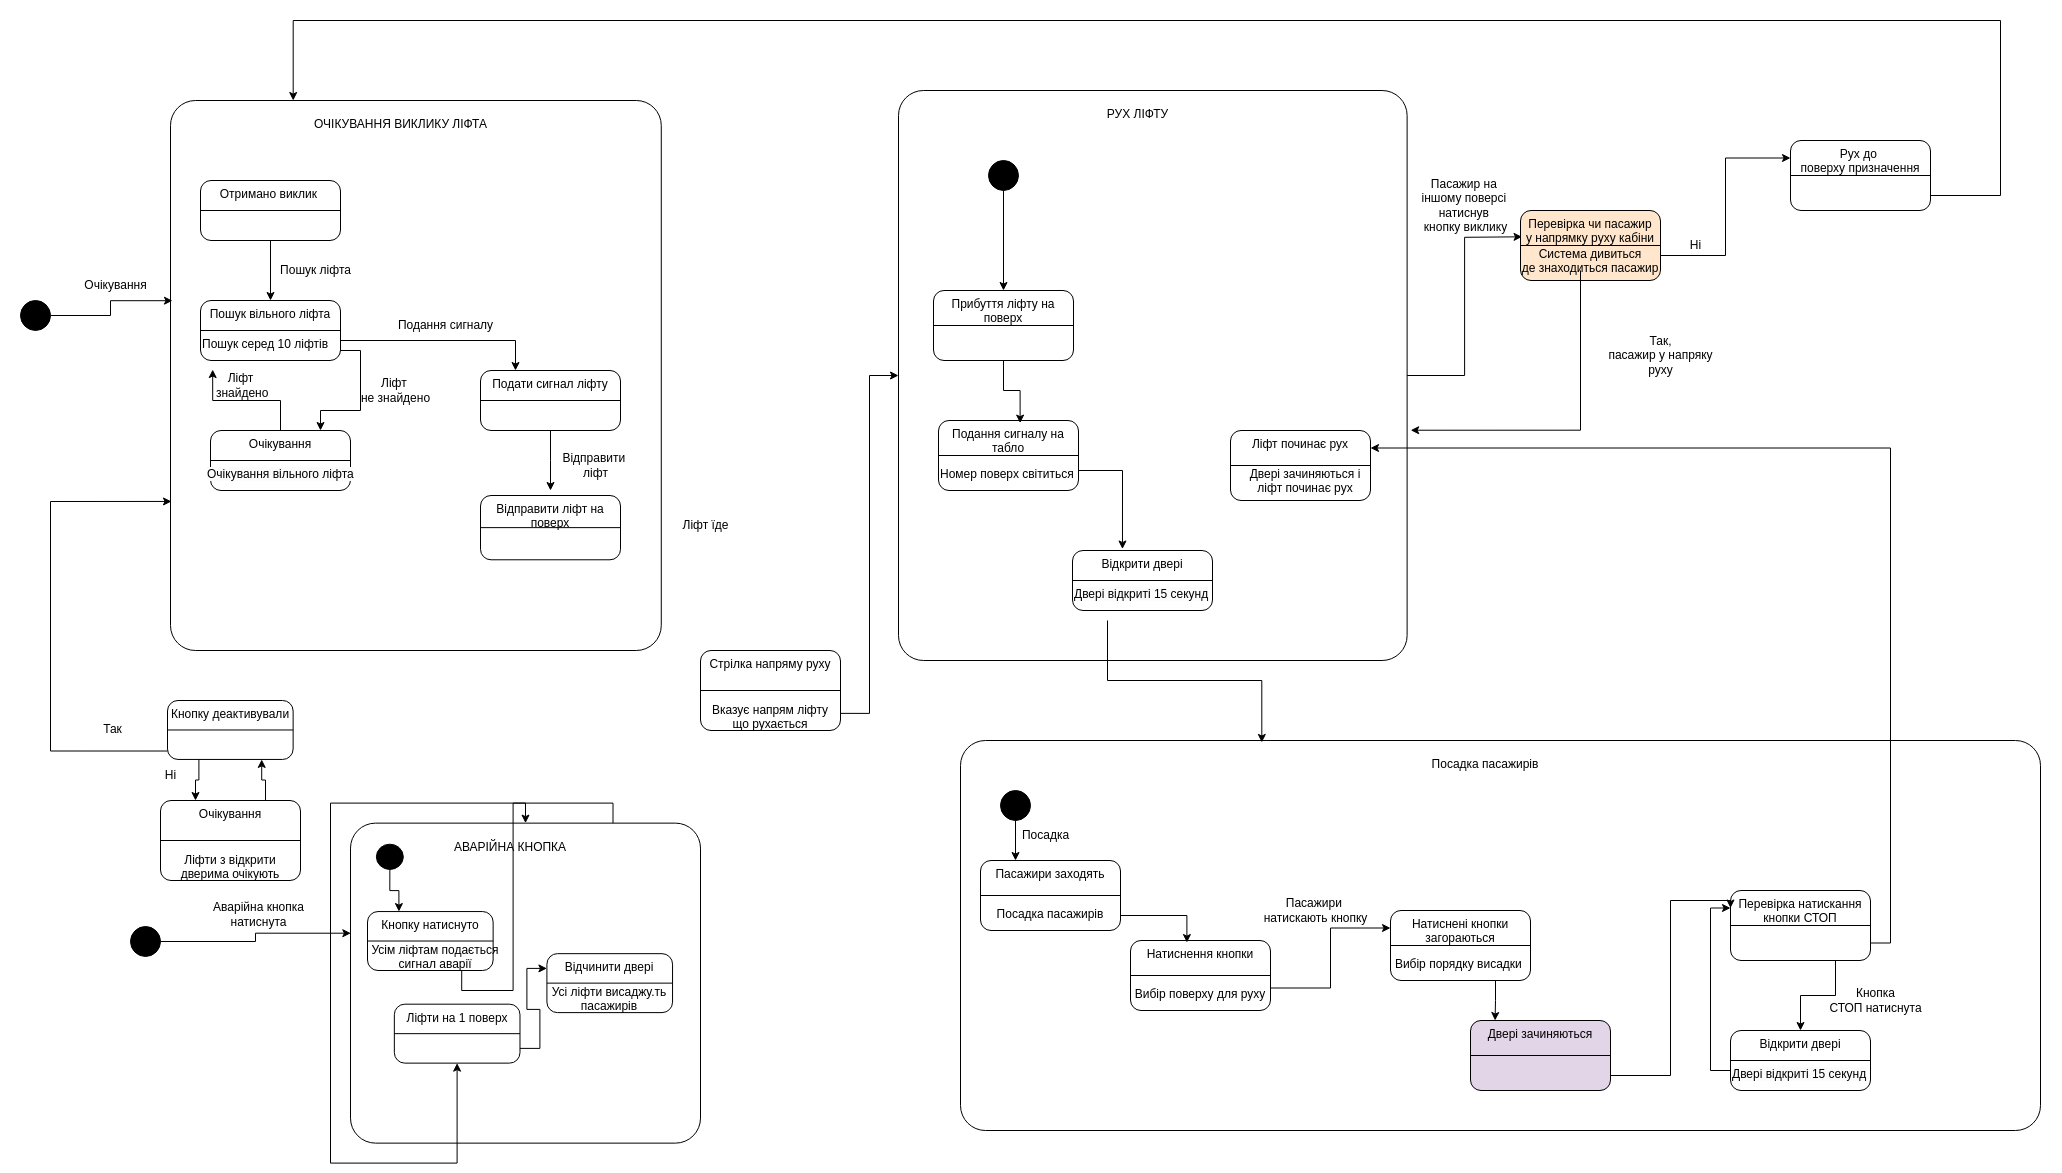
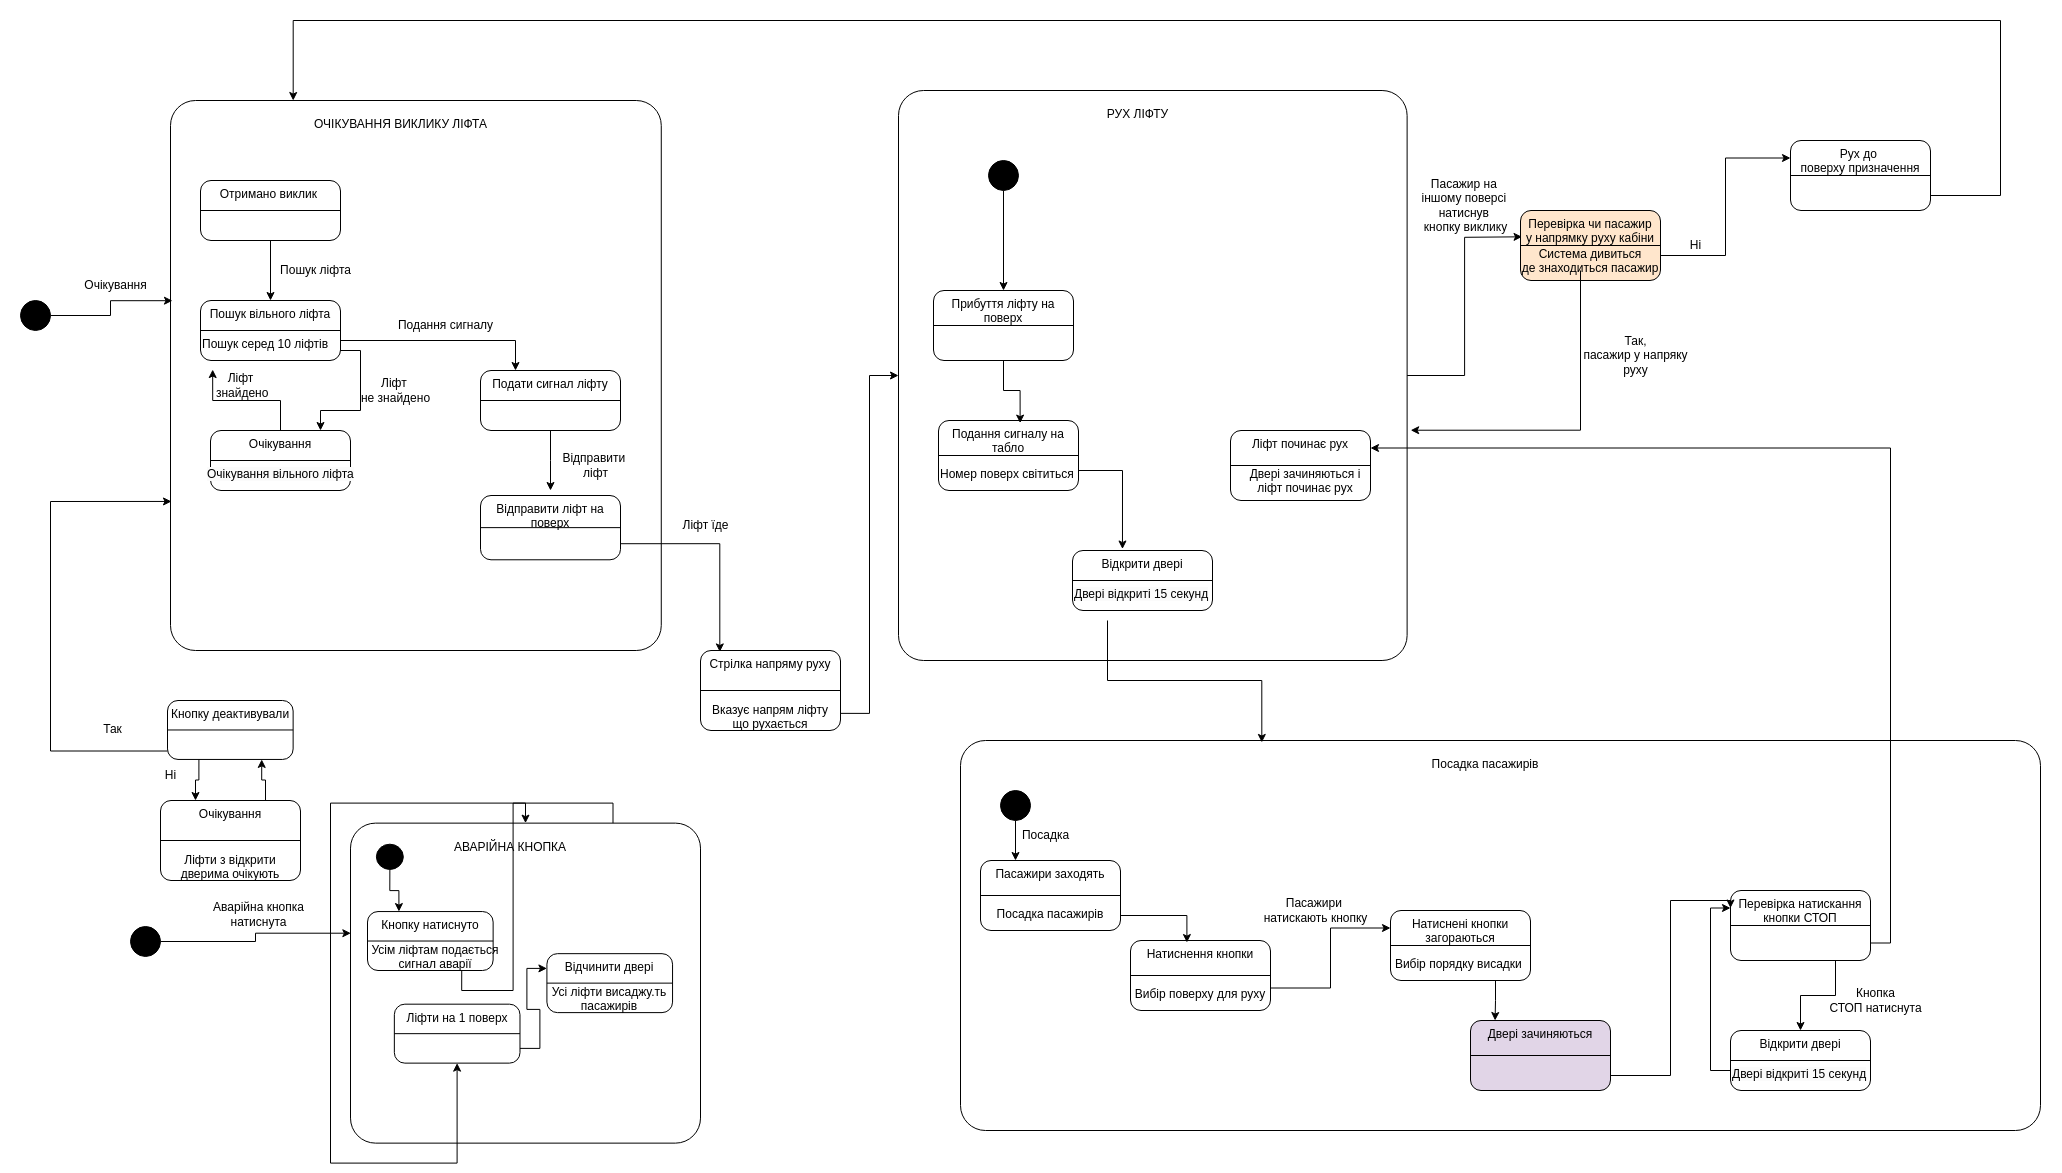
(1661, 356) -> (1636, 356)
none -> (720, 545)
